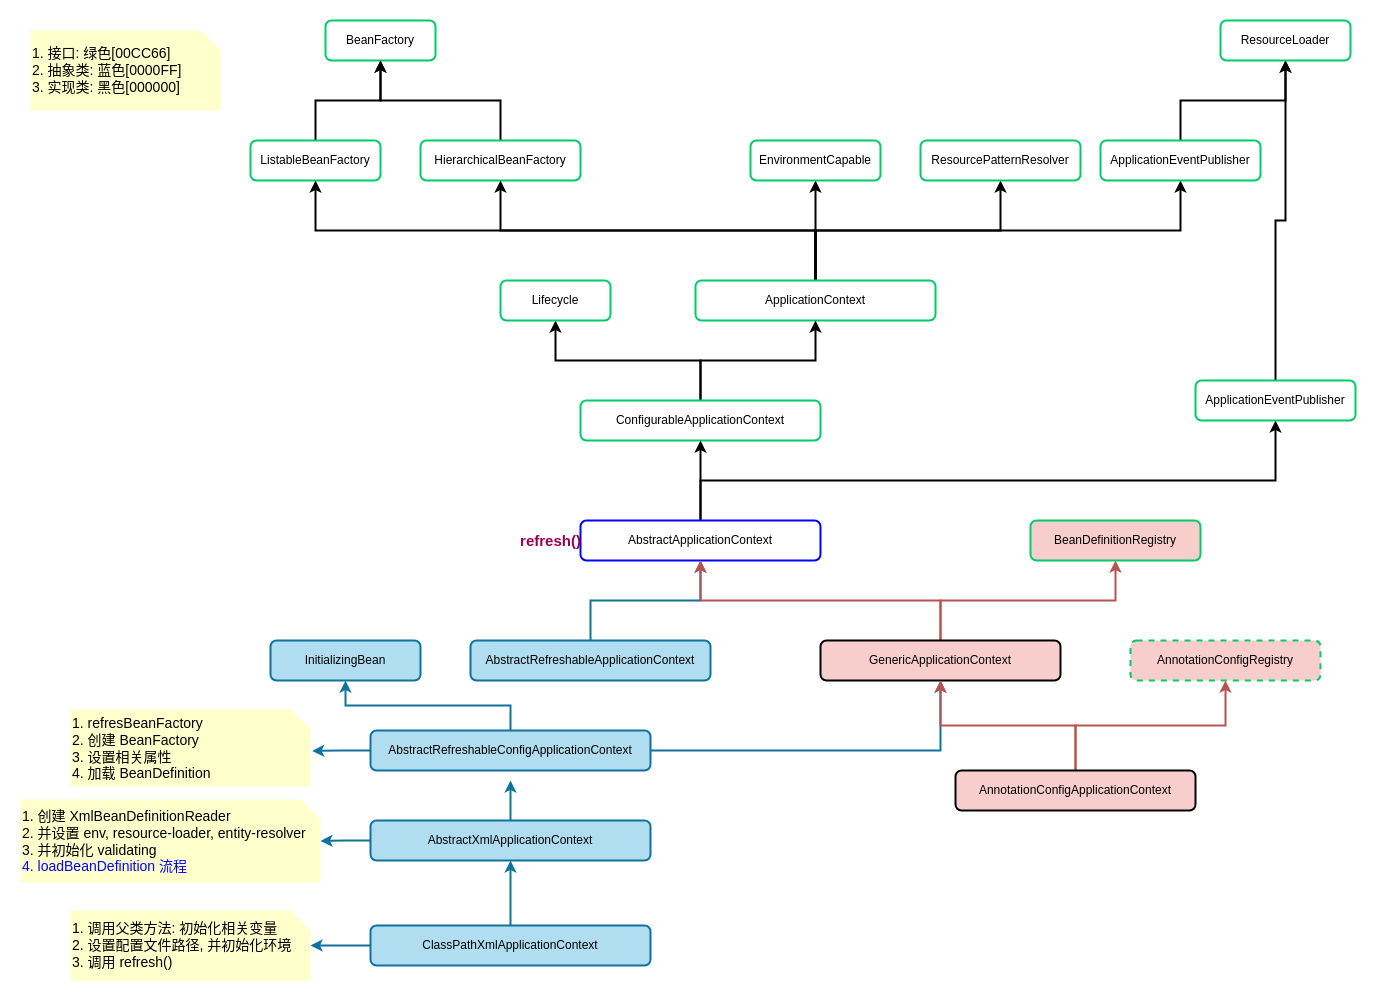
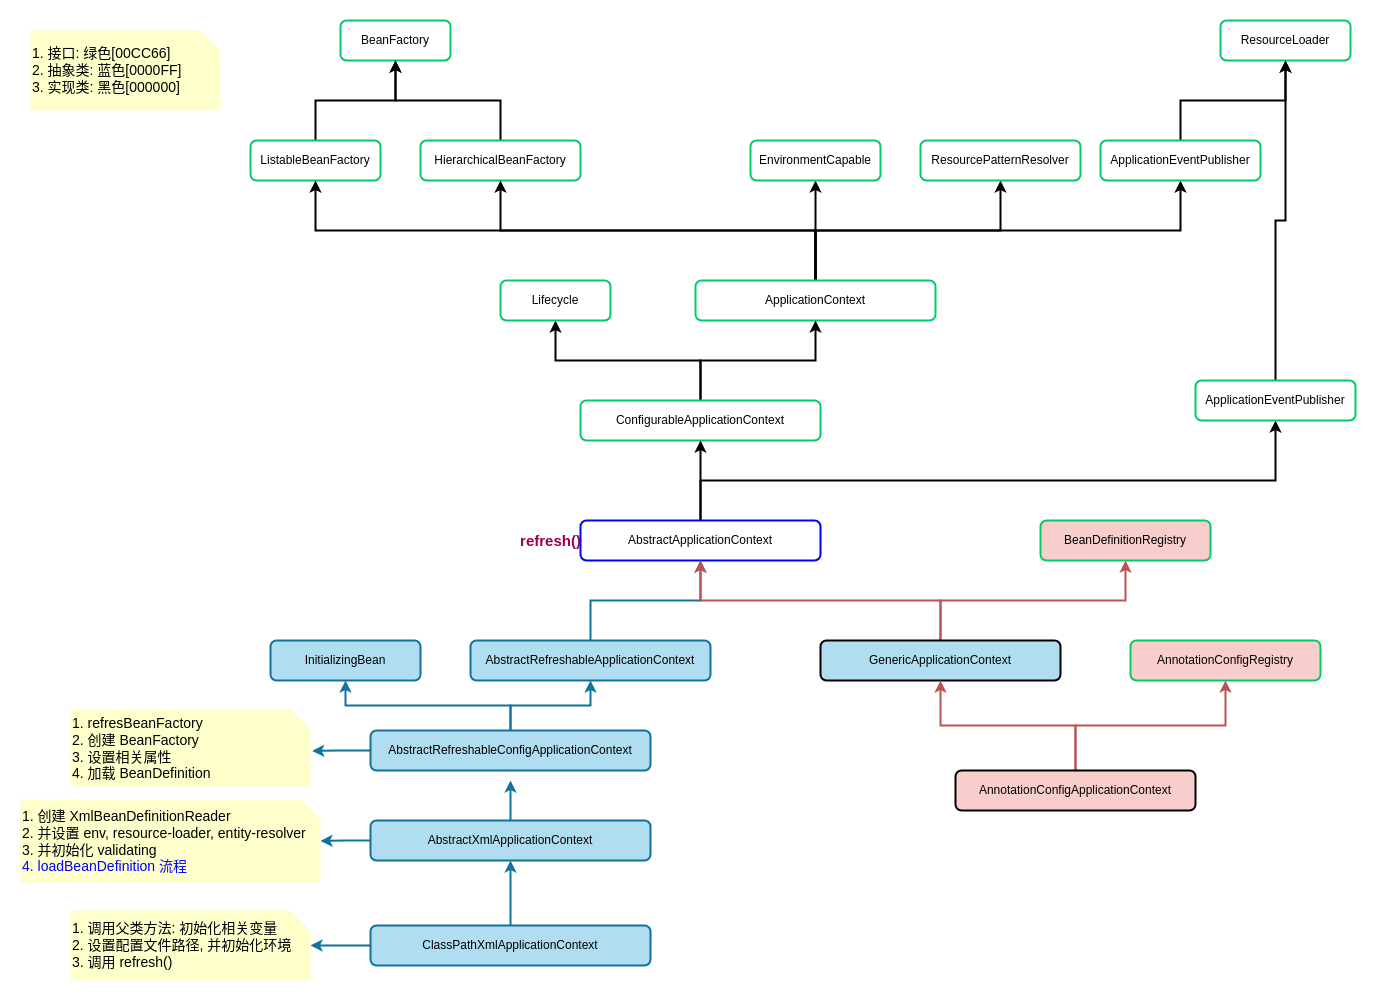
(381, 41) -> (396, 41)
(1116, 541) -> (1126, 541)
(941, 661) -> (941, 661)
(1226, 661) -> (1226, 661)
(807, 751) -> (559, 706)
